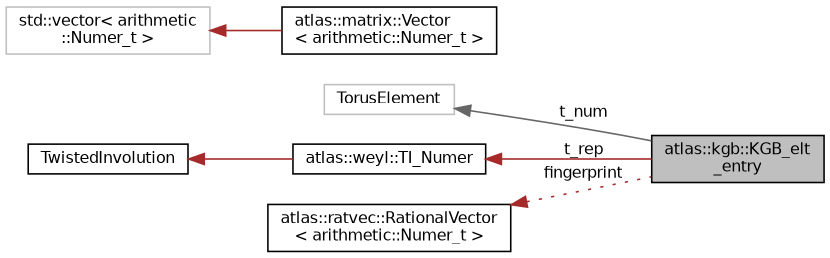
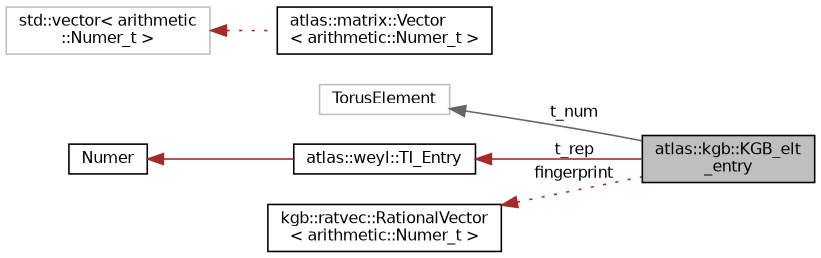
(254, 31) -> (252, 31)
(108, 159) -> (108, 159)
(389, 159) -> (385, 159)
(389, 228) -> (385, 228)
